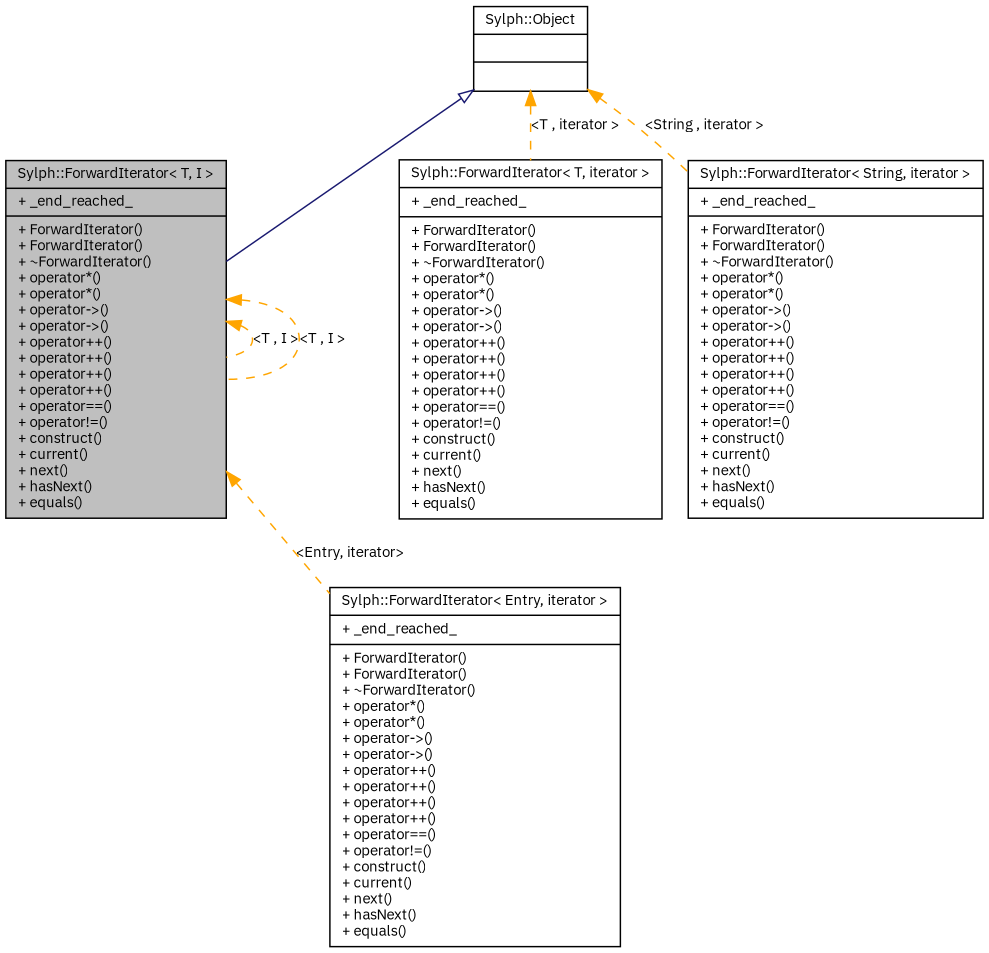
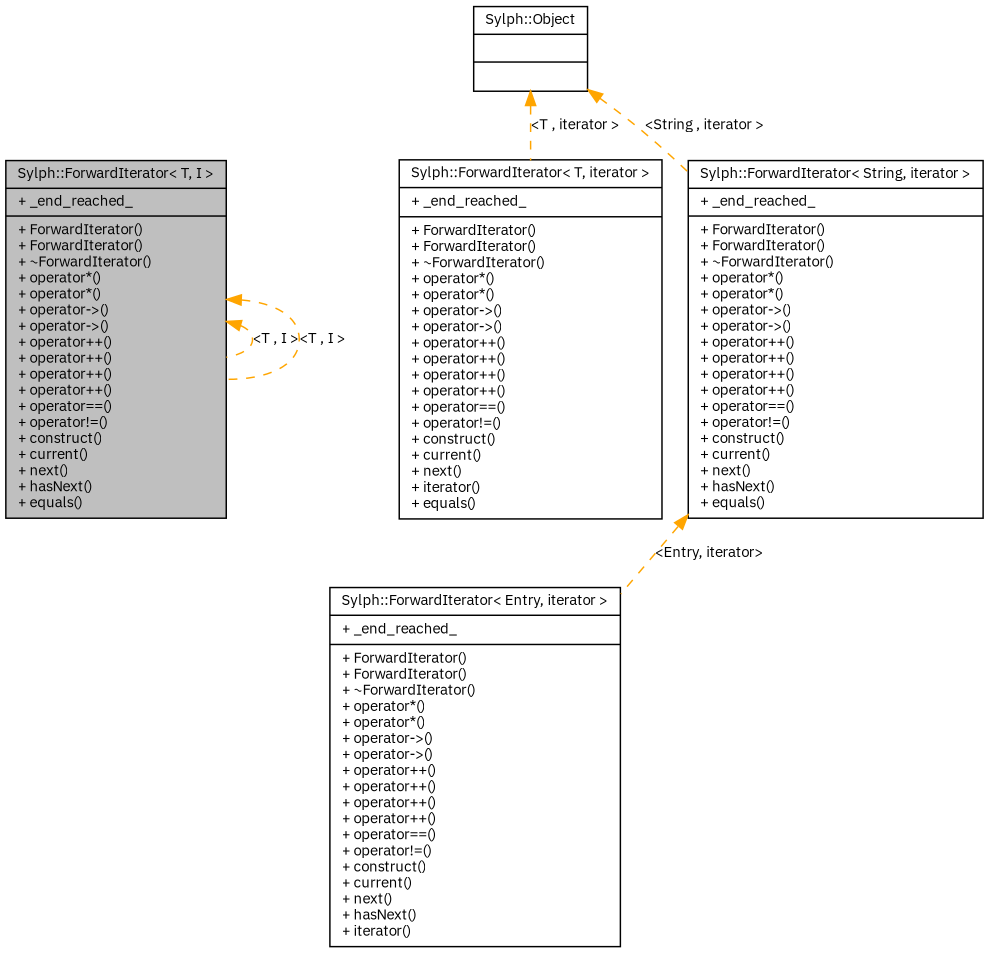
(344, 180) -> none
(449, 488) -> (446, 488)
(283, 538) -> (649, 560)
(374, 931) -> (377, 931)
